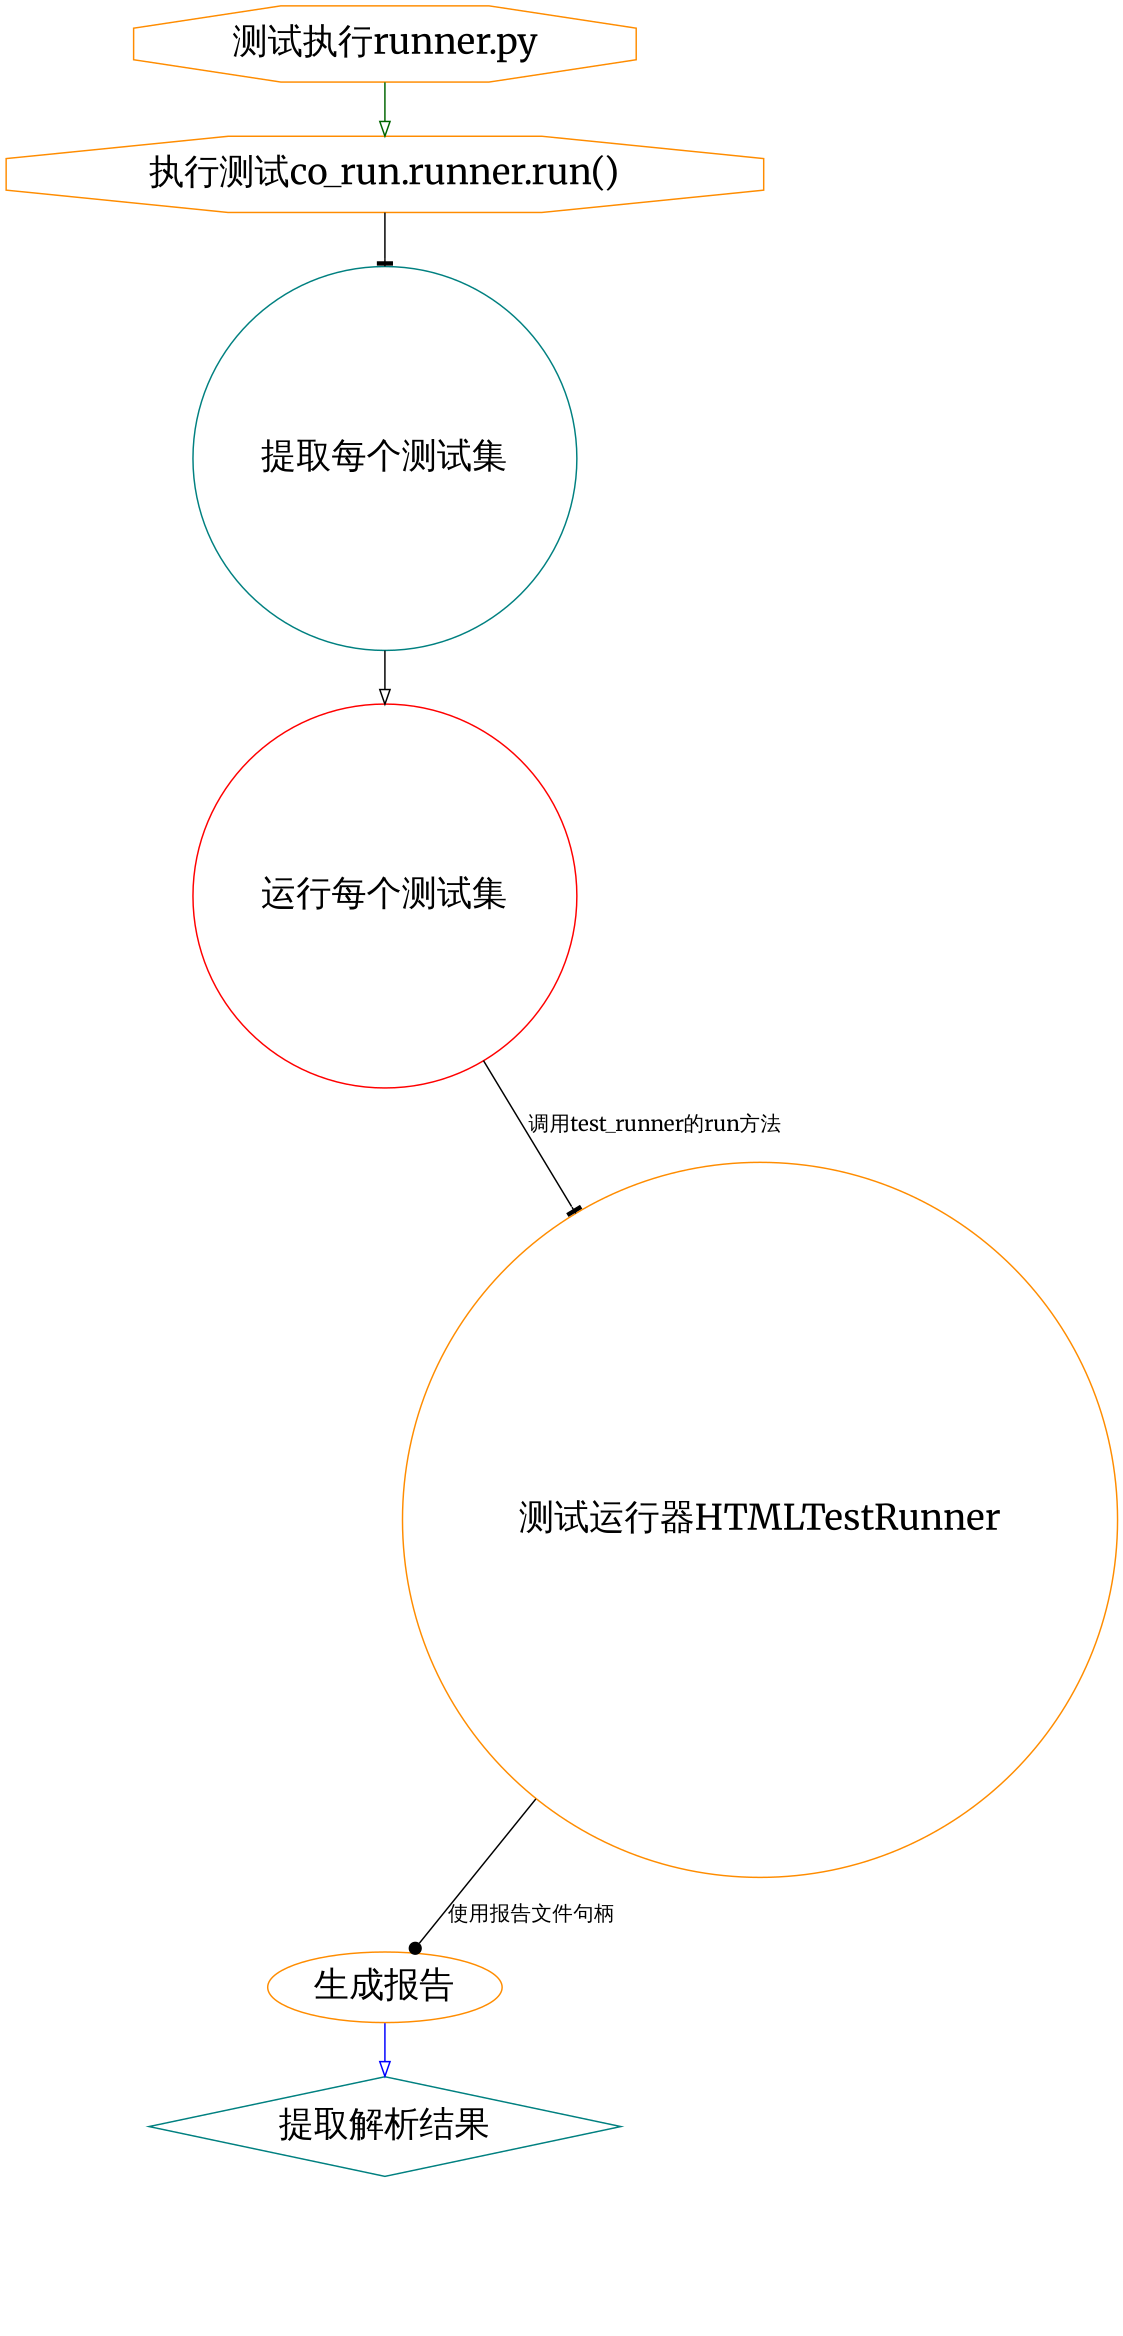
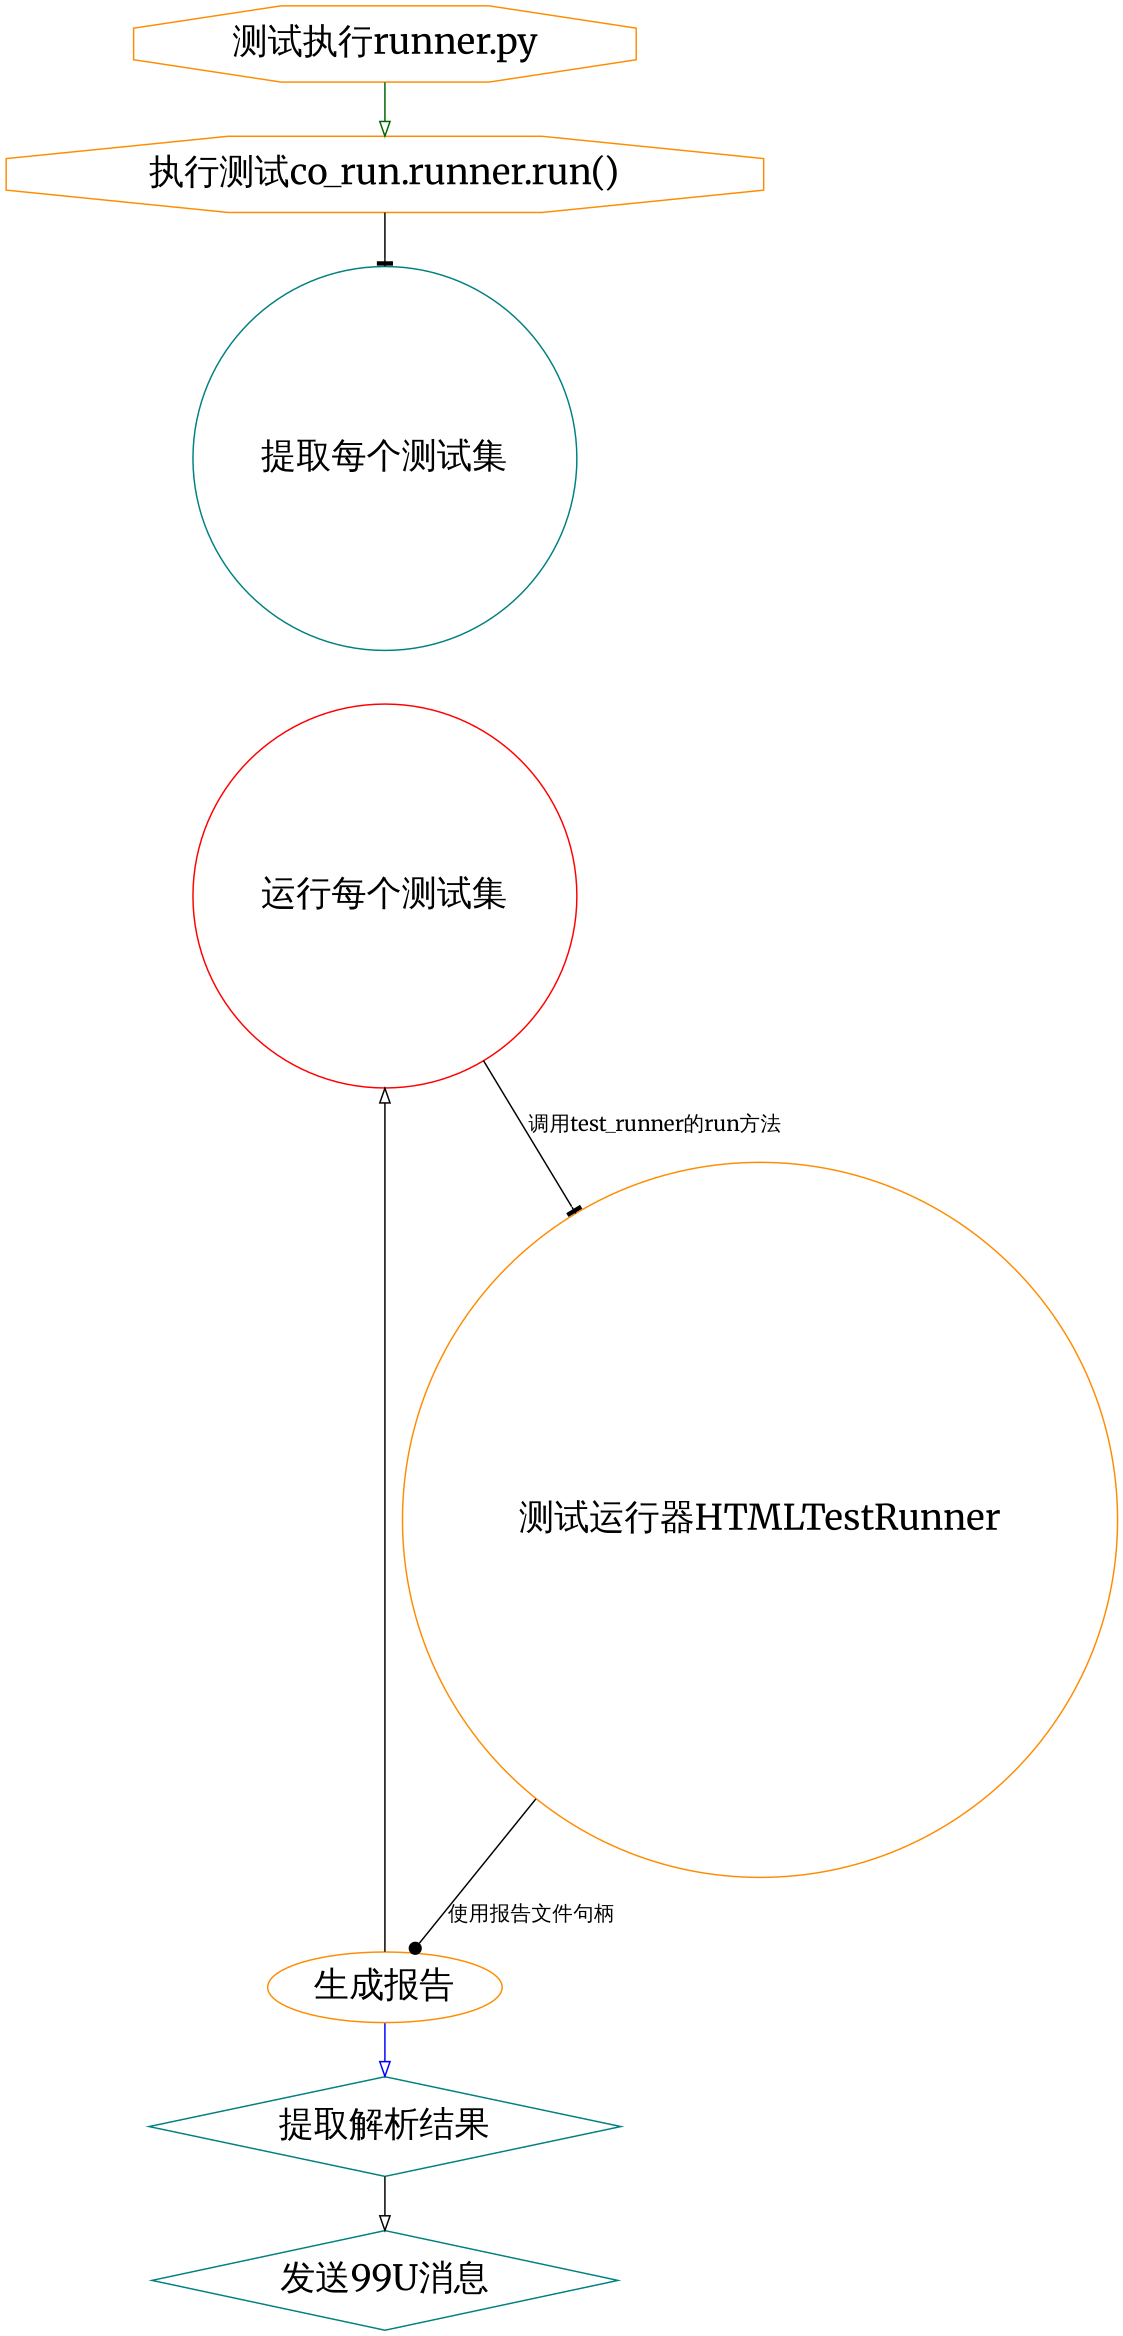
(385, 670) -> (385, 1527)
none -> (385, 2280)
